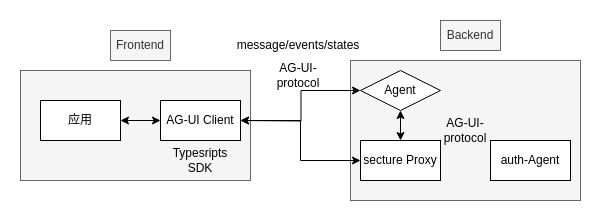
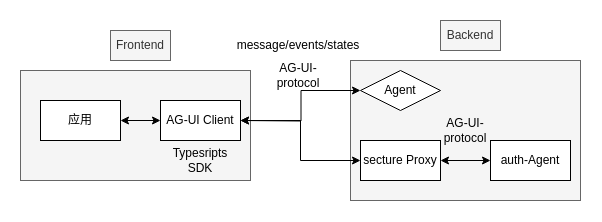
(401, 126) -> (465, 161)
